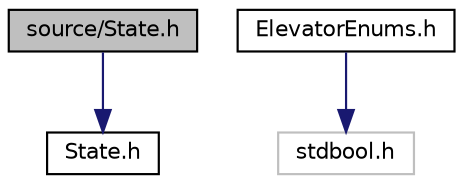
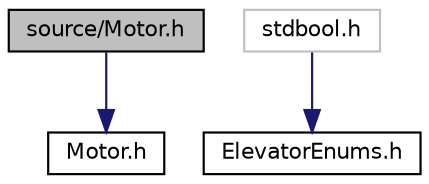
(103, 31) -> (106, 31)
(346, 81) -> (312, 81)
(103, 153) -> (106, 153)
